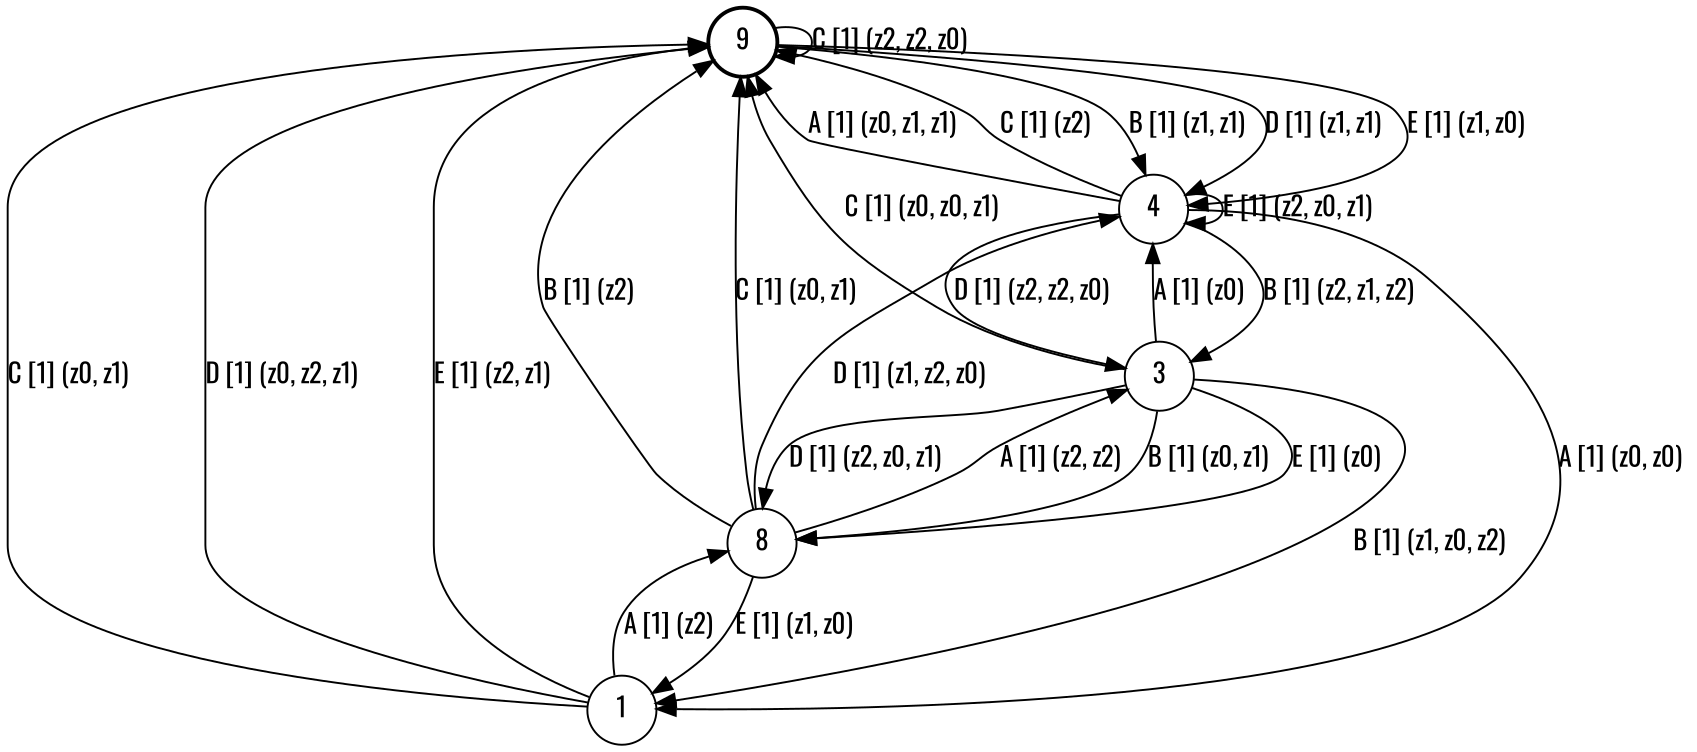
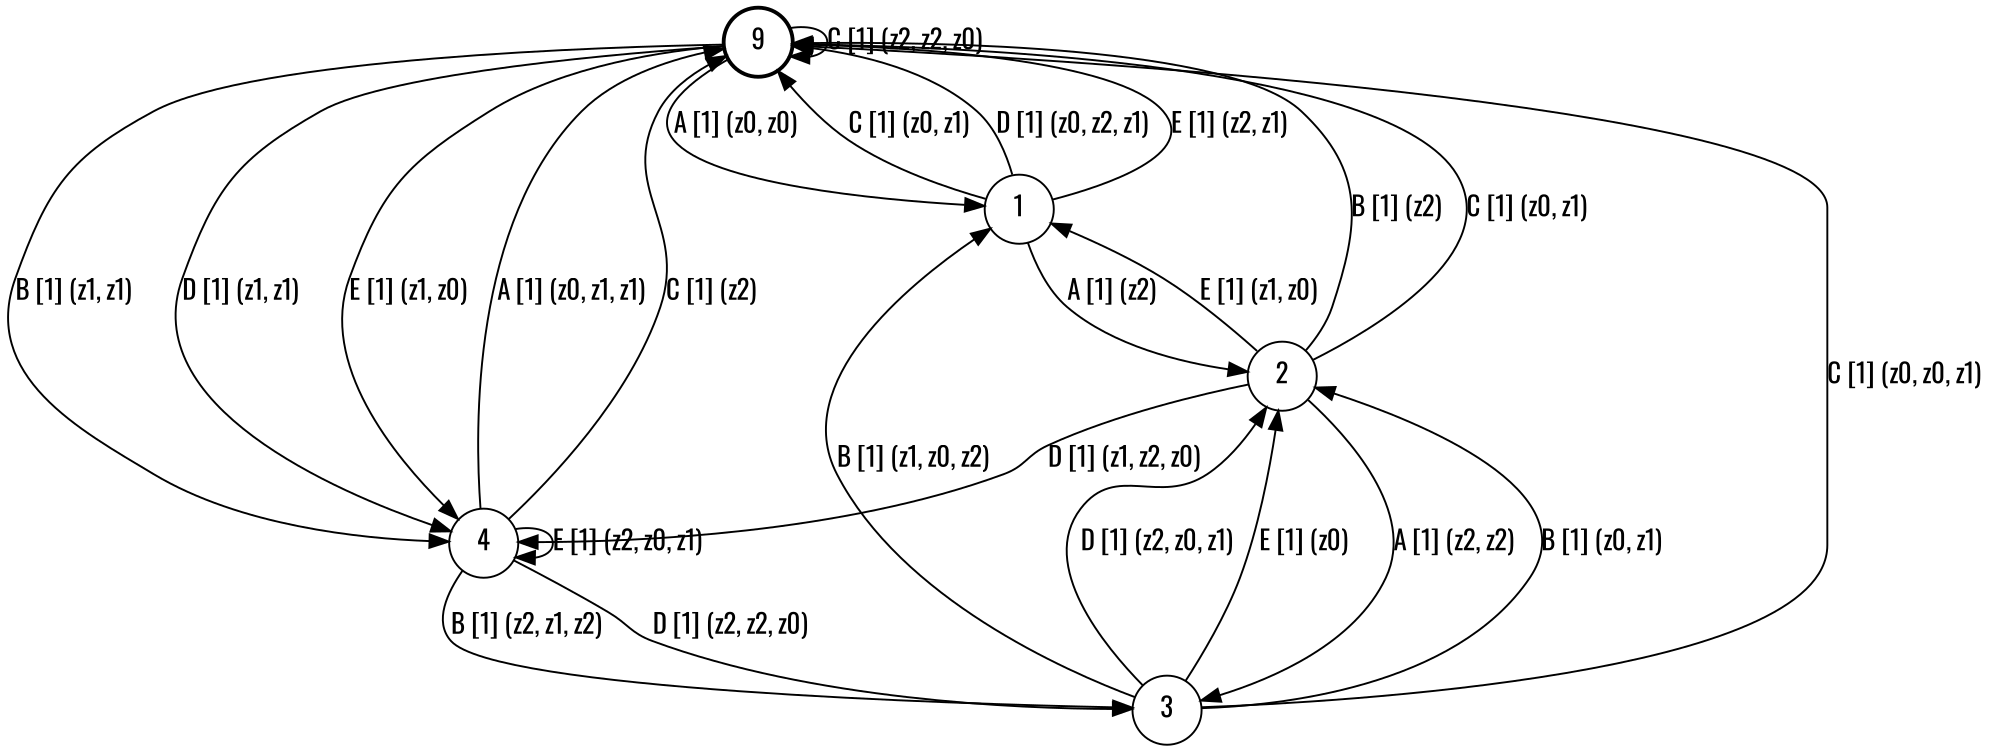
(1153, 303) -> none
(762, 543) -> (1282, 376)
(1408, 638) -> (761, 179)
